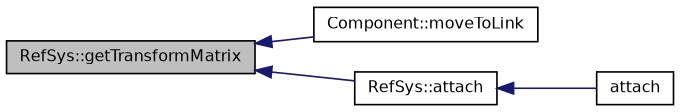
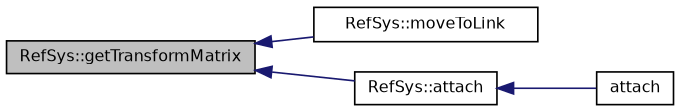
(426, 25) -> (426, 25)
